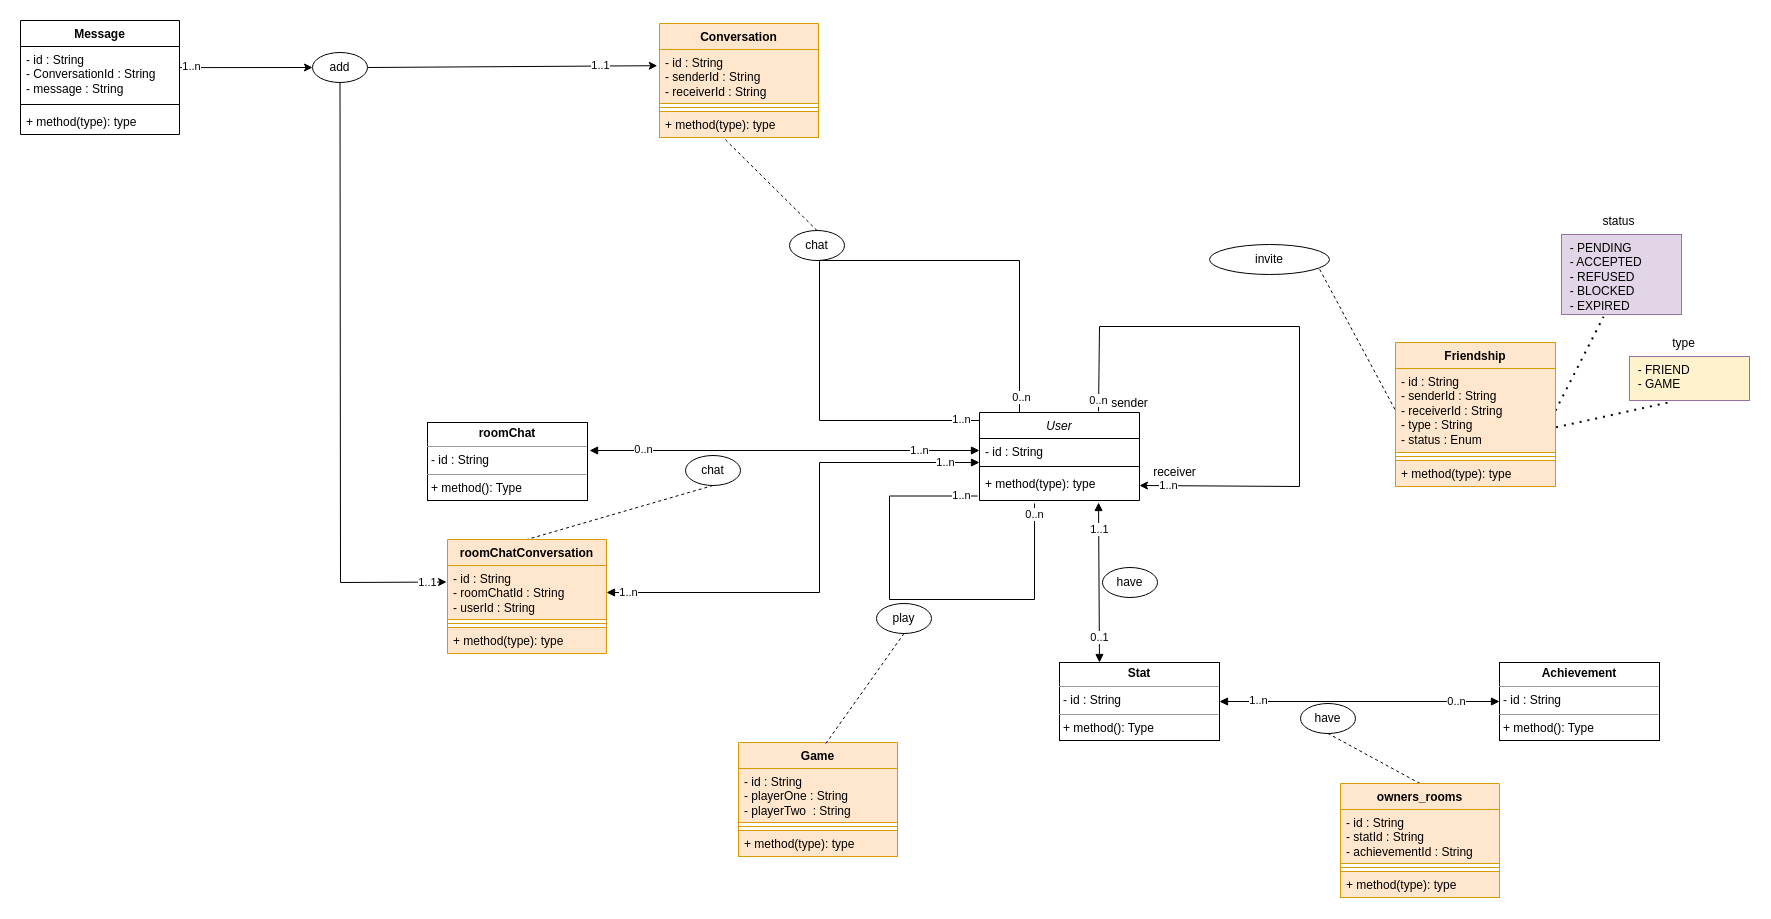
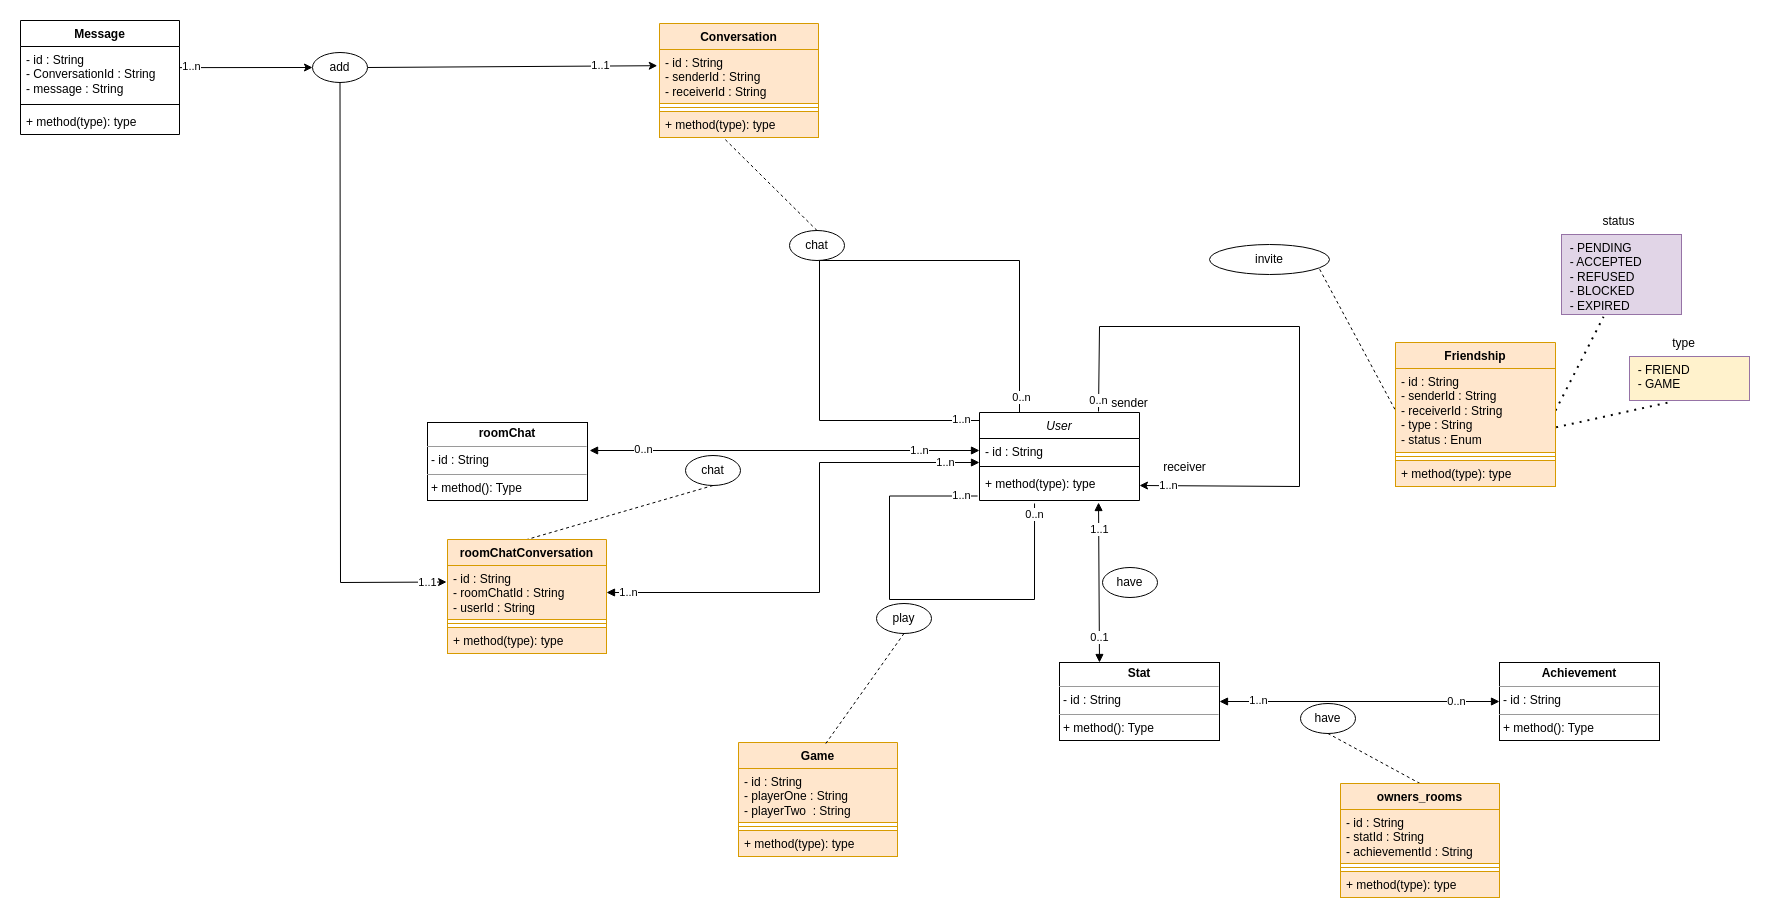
(1175, 473) -> (1185, 468)
